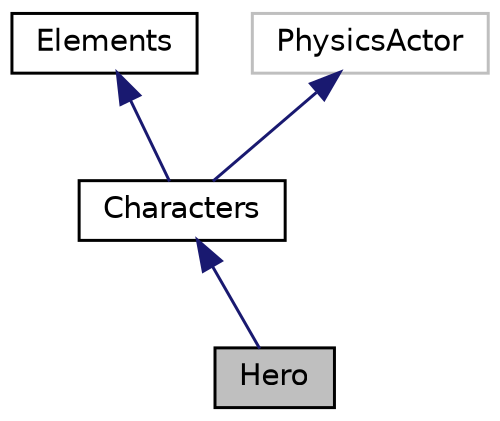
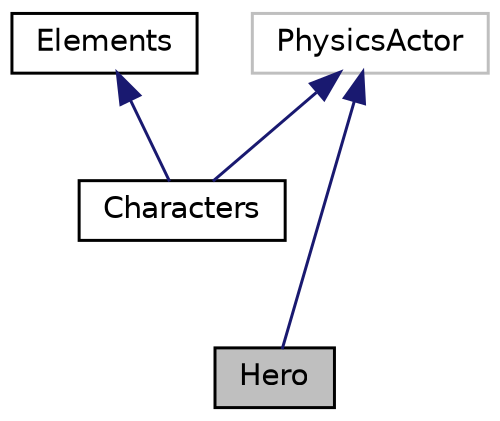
(236, 308) -> (318, 225)
